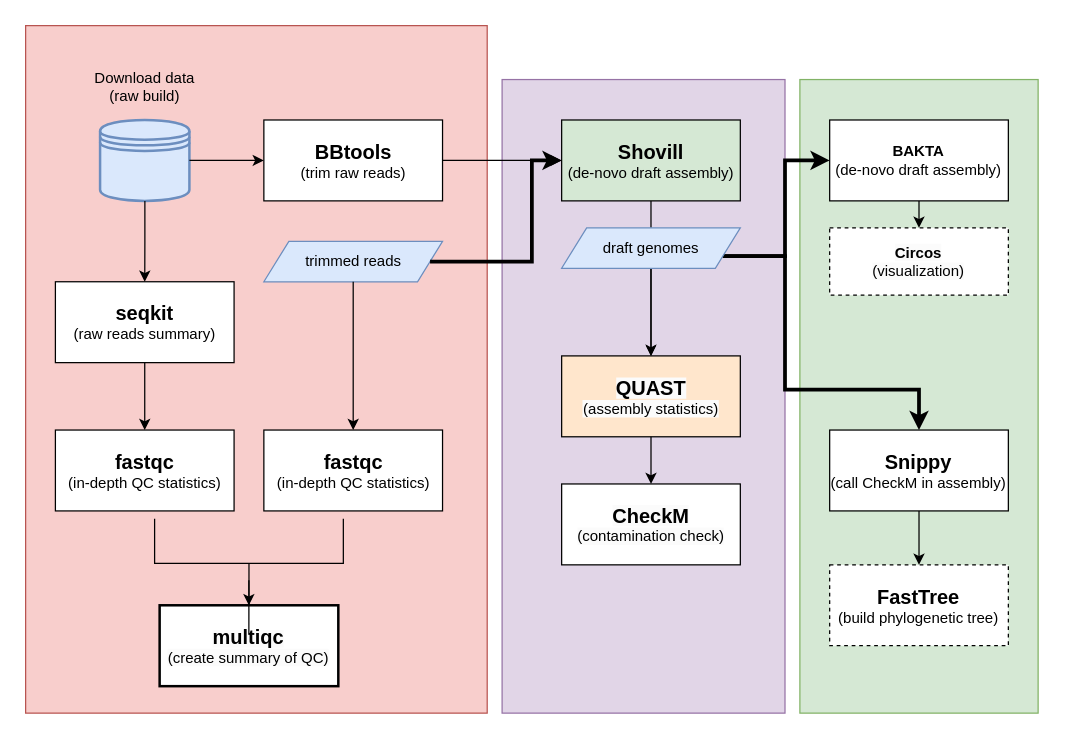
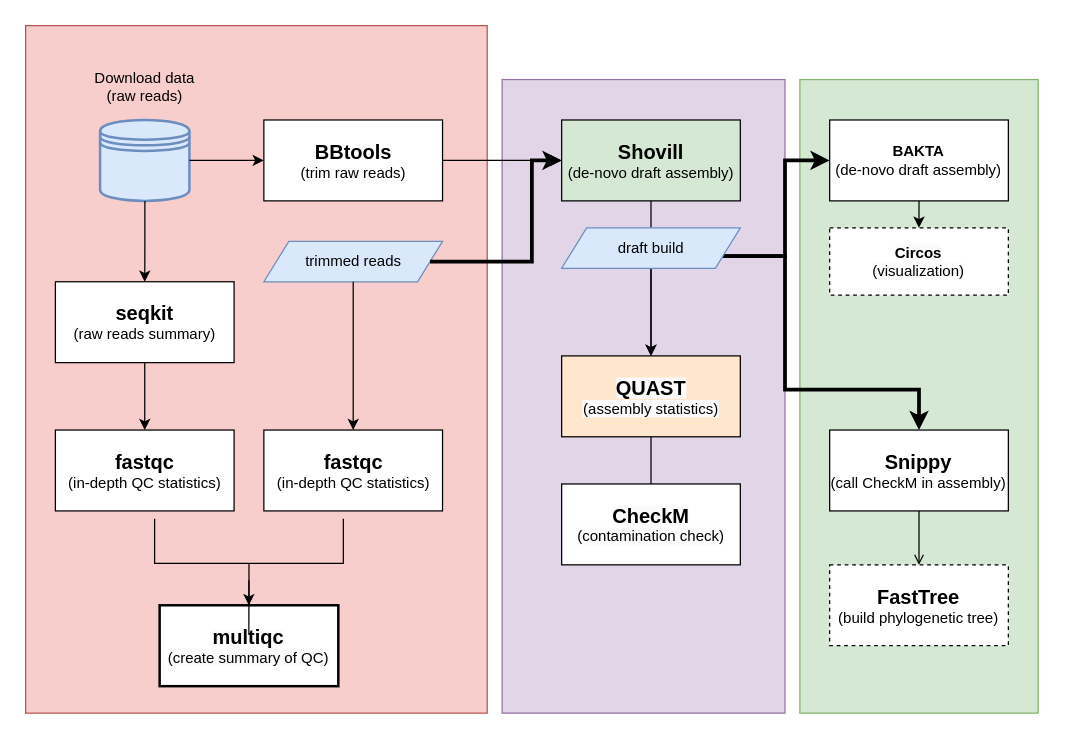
(145, 87) -> (145, 87)
(651, 247) -> (651, 247)
(651, 248) -> (651, 248)
(651, 474) -> (651, 477)
(919, 555) -> (919, 556)
